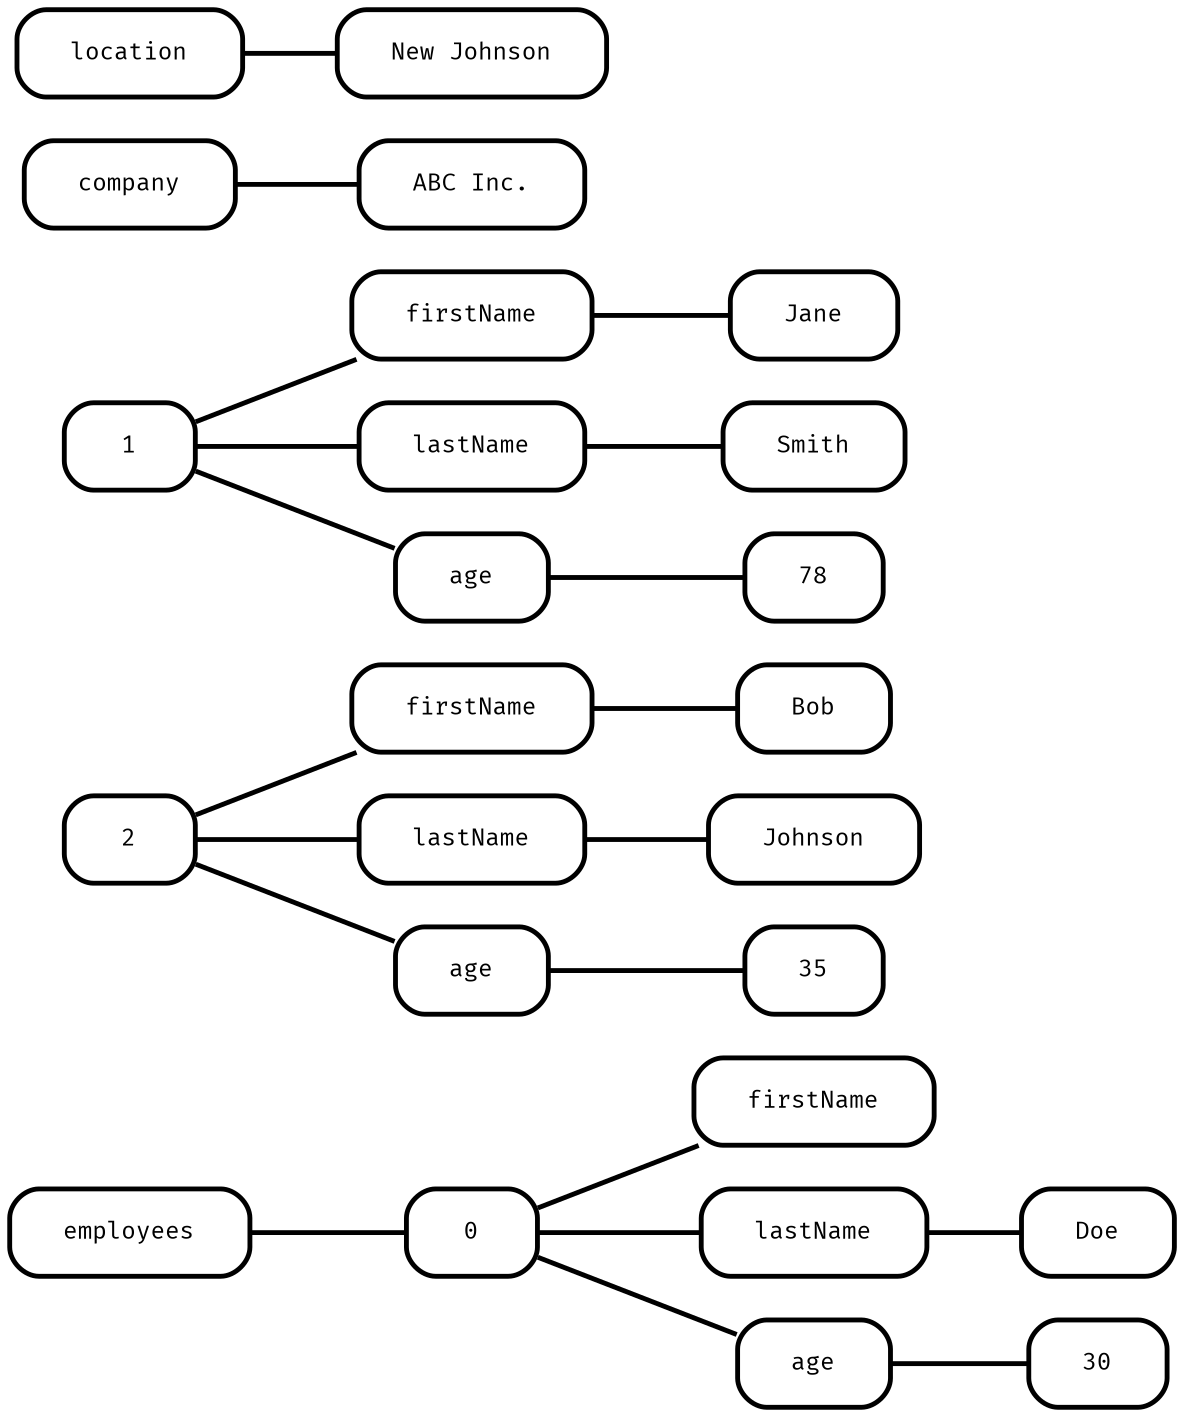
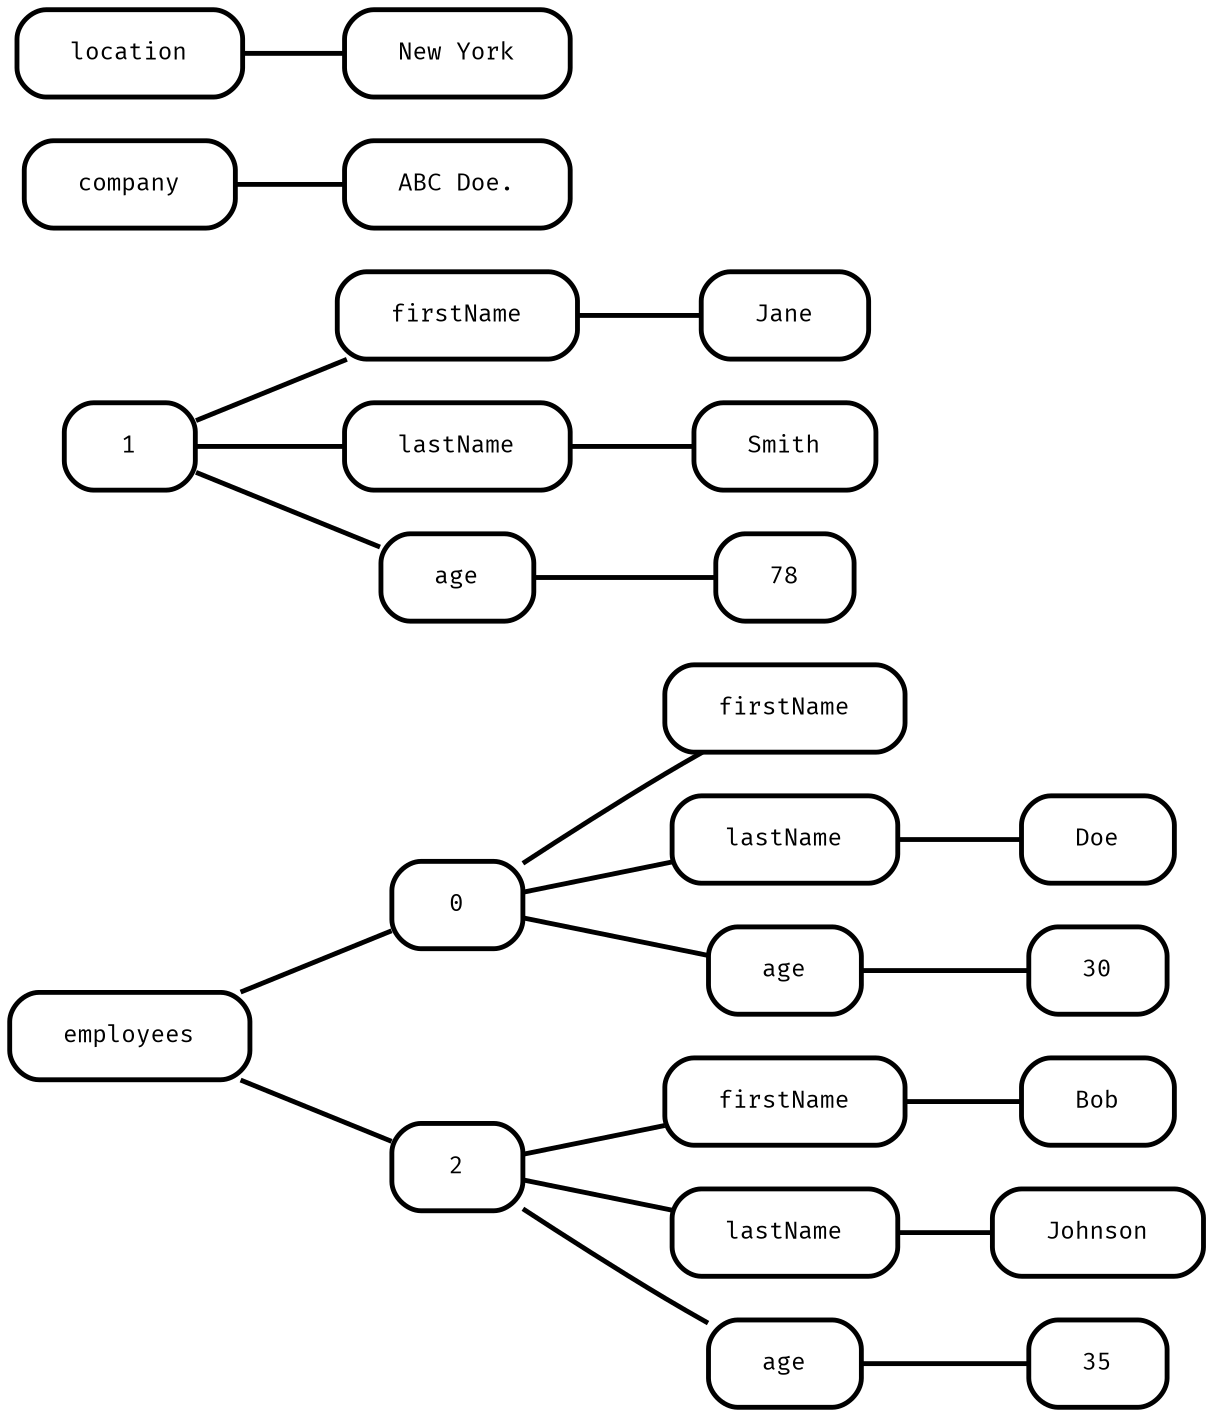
(472, 53) -> (457, 53)
(472, 184) -> (457, 184)
none -> (316, 1111)
